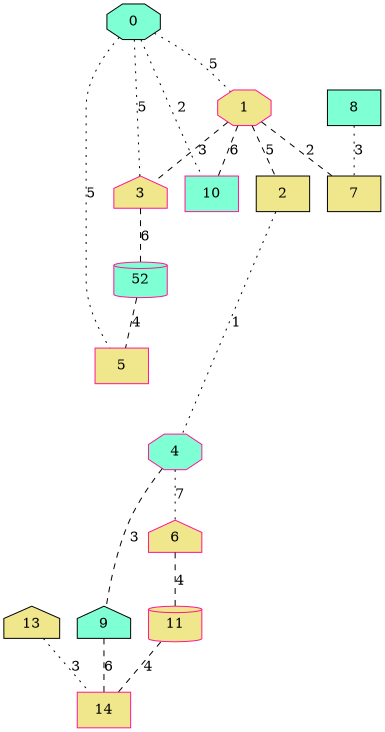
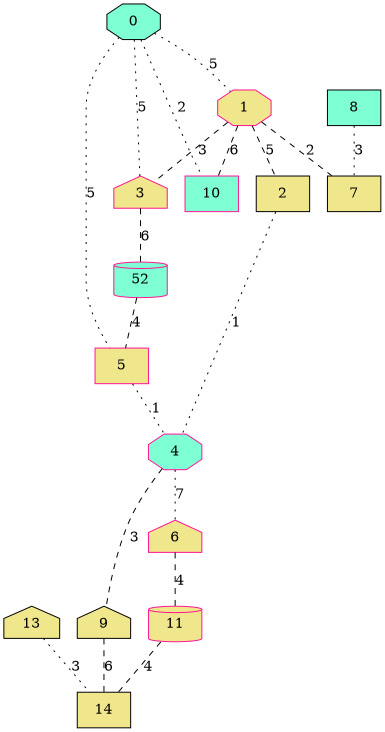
none -> (148, 409)
(104, 624) -> (104, 624)
(104, 710) -> (104, 710)
